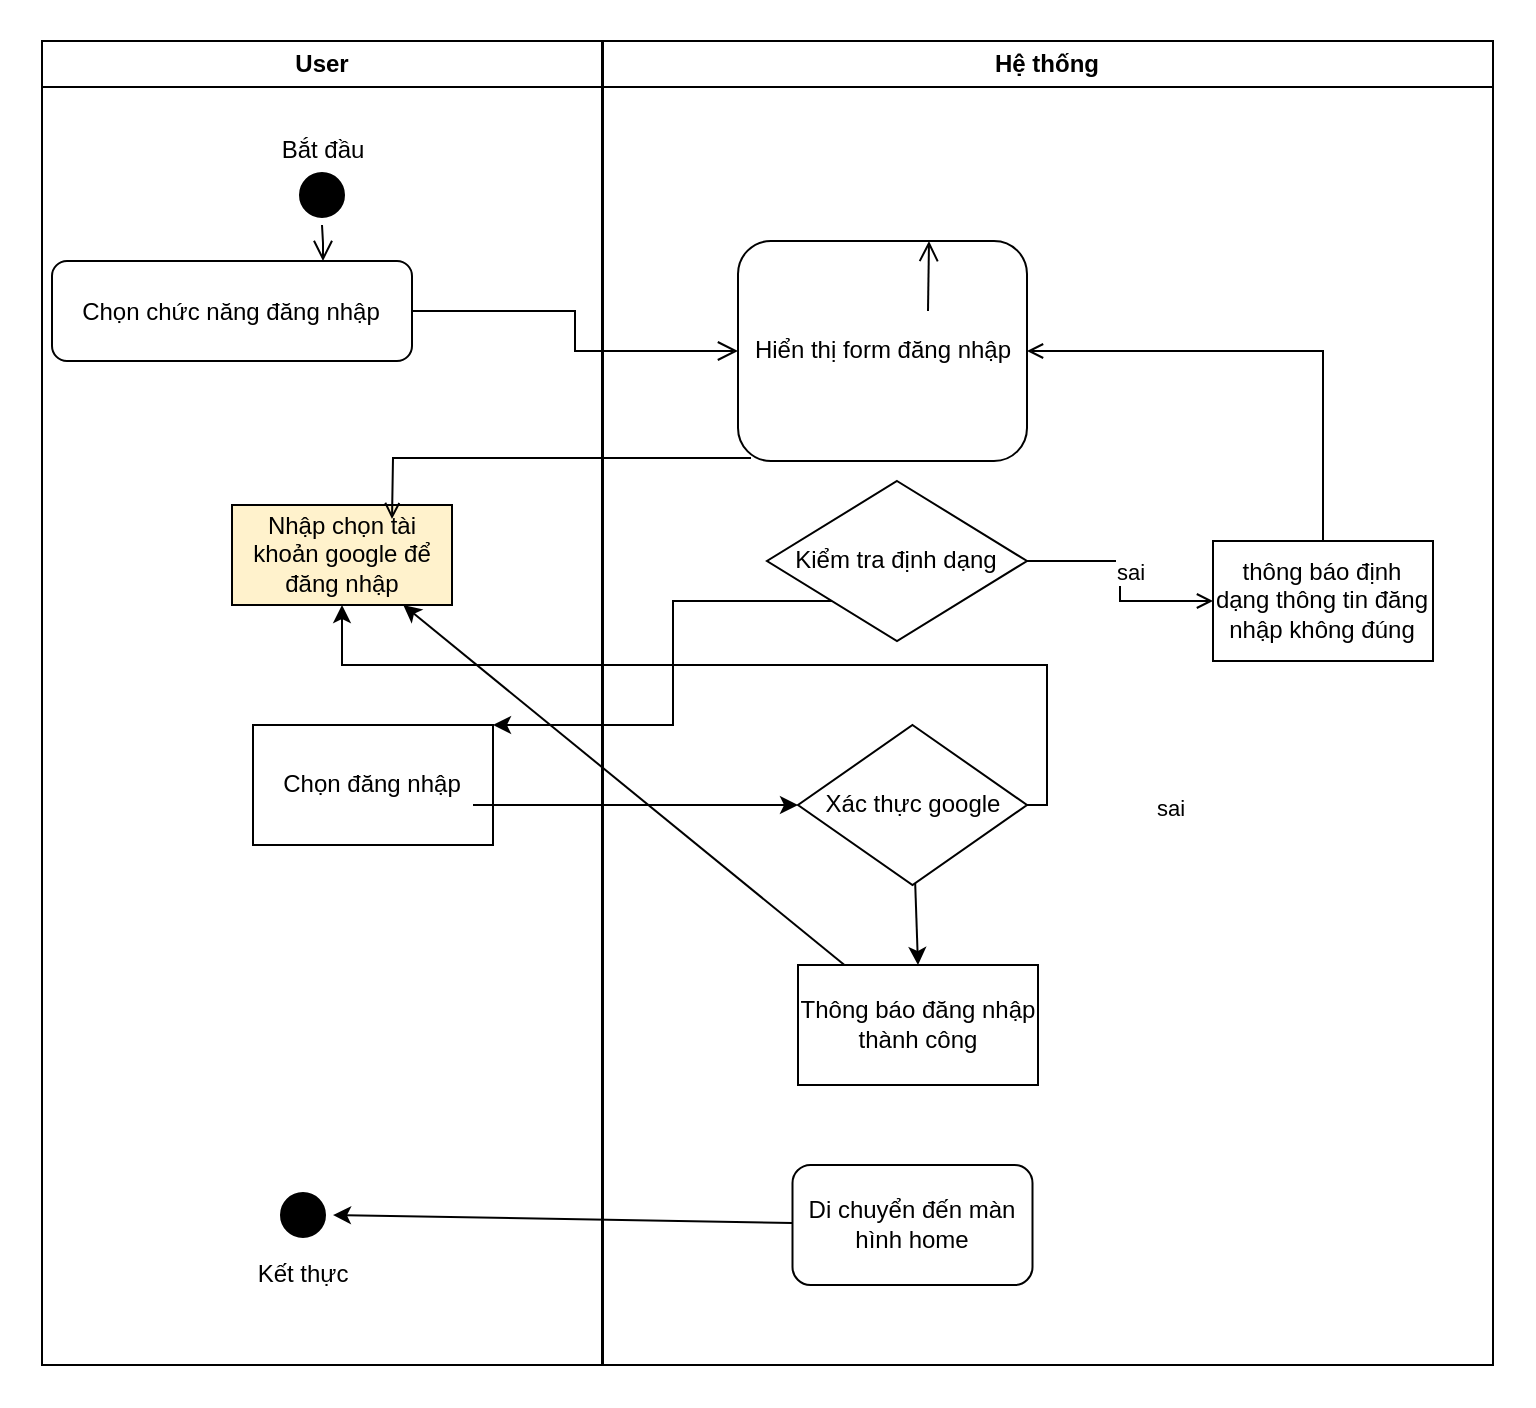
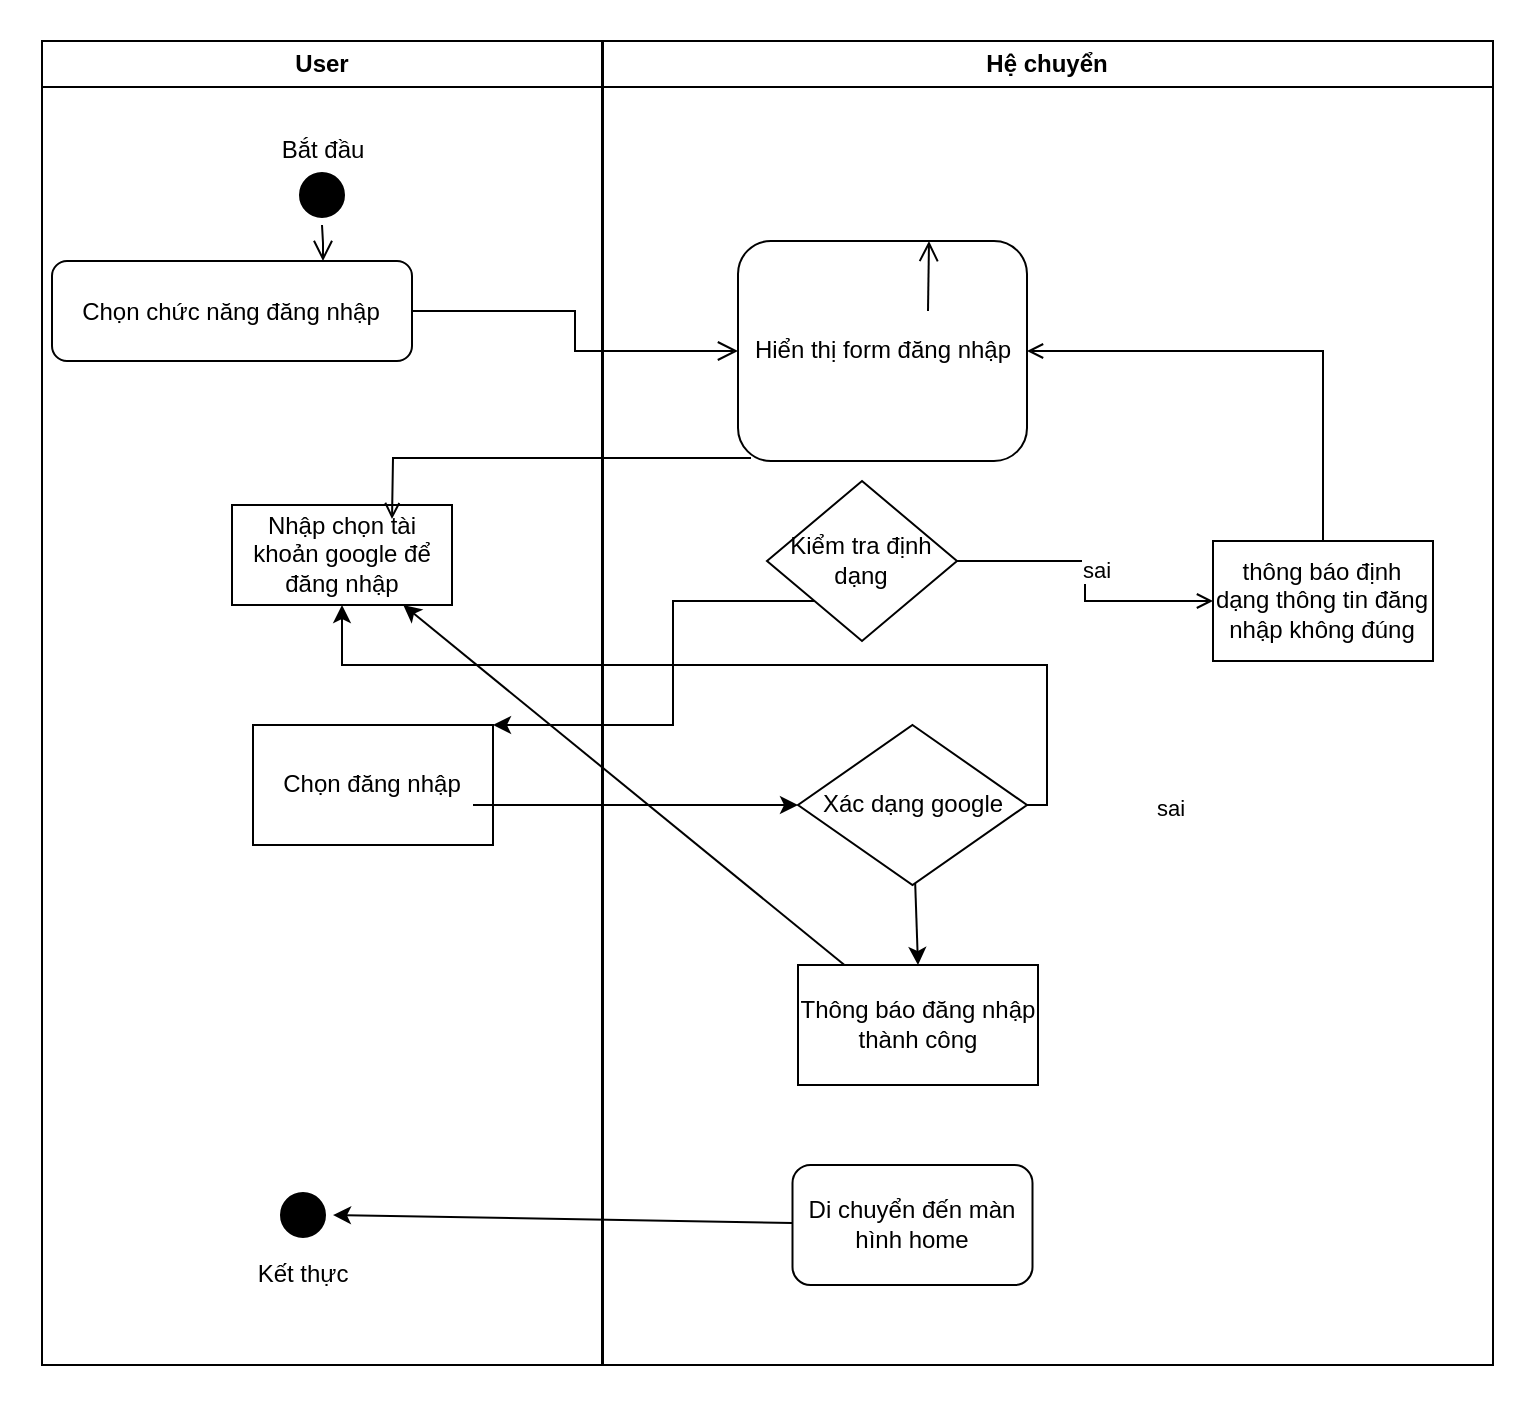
(1048, 65) -> (1048, 65)
(342, 555) -> (342, 555)
(897, 561) -> (862, 561)
(914, 805) -> (914, 805)
